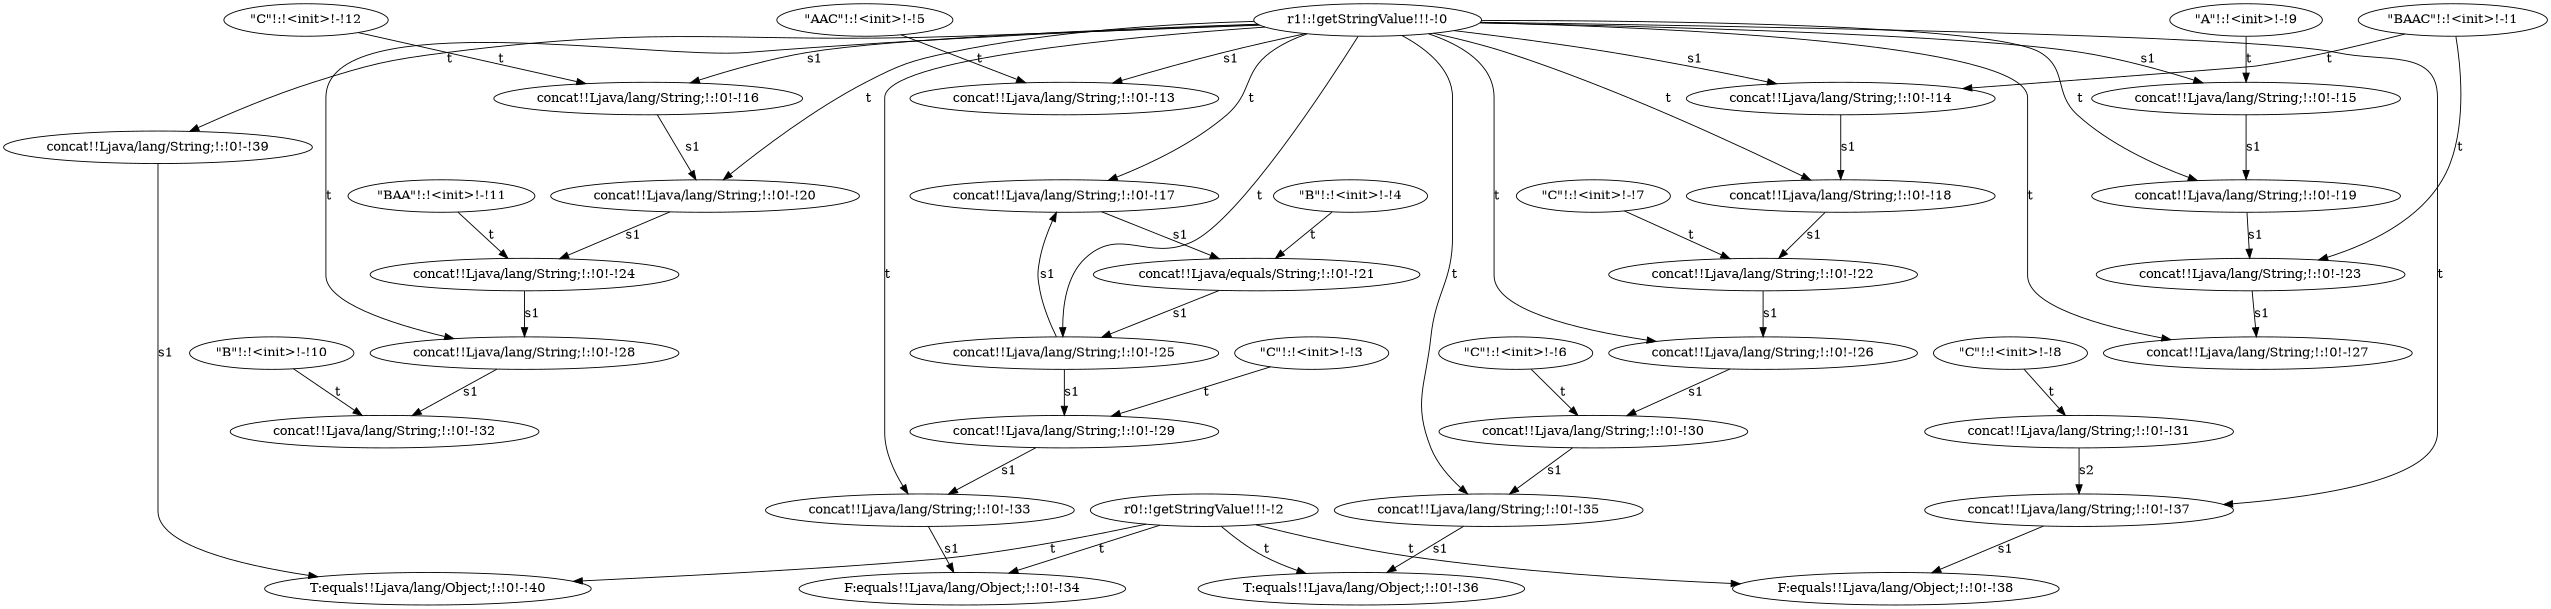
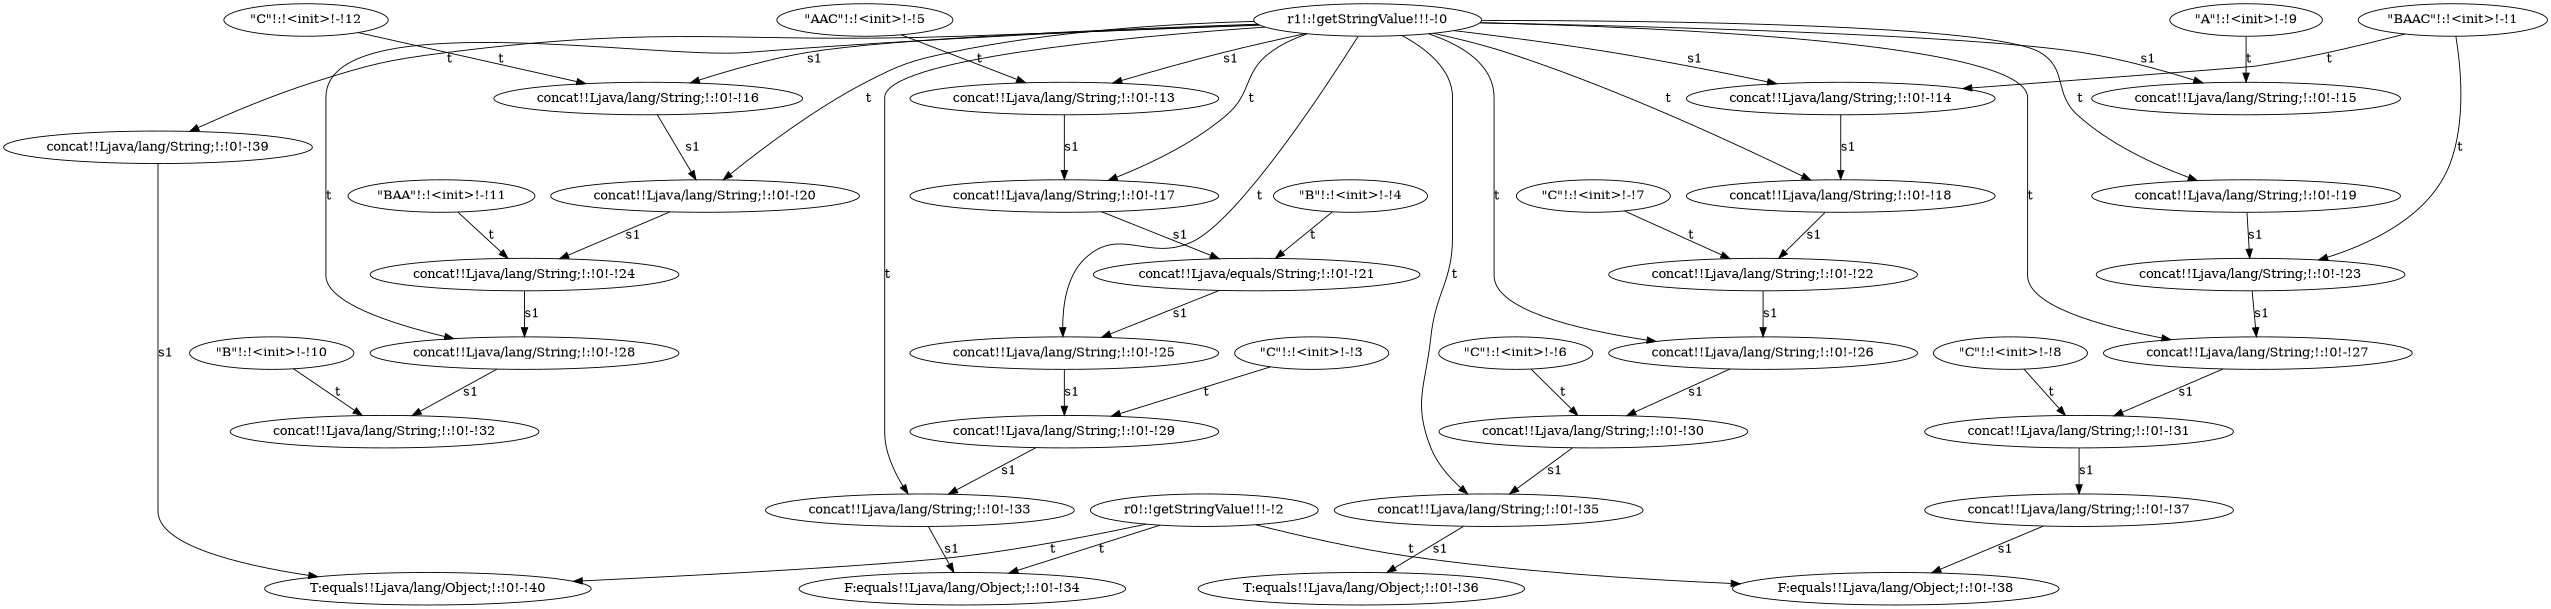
(2252, 44) -> none
(2246, 143) -> none
(1038, 279) -> (1064, 143)
none -> (2173, 391)
(2087, 471) -> (2087, 471)
(1257, 552) -> none
